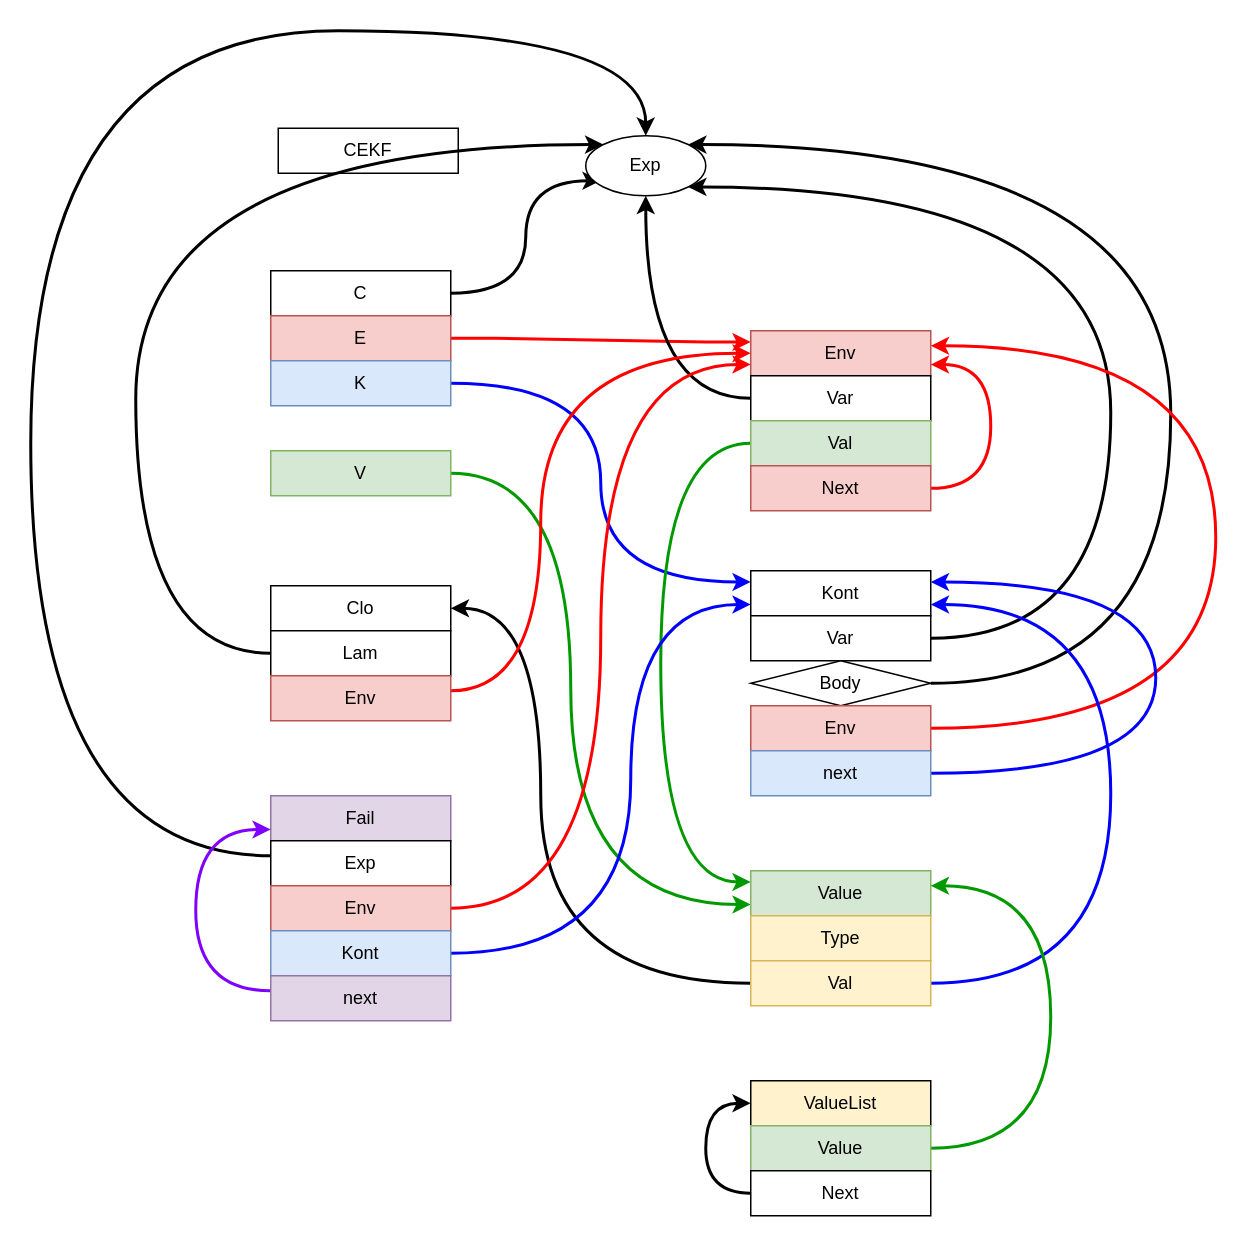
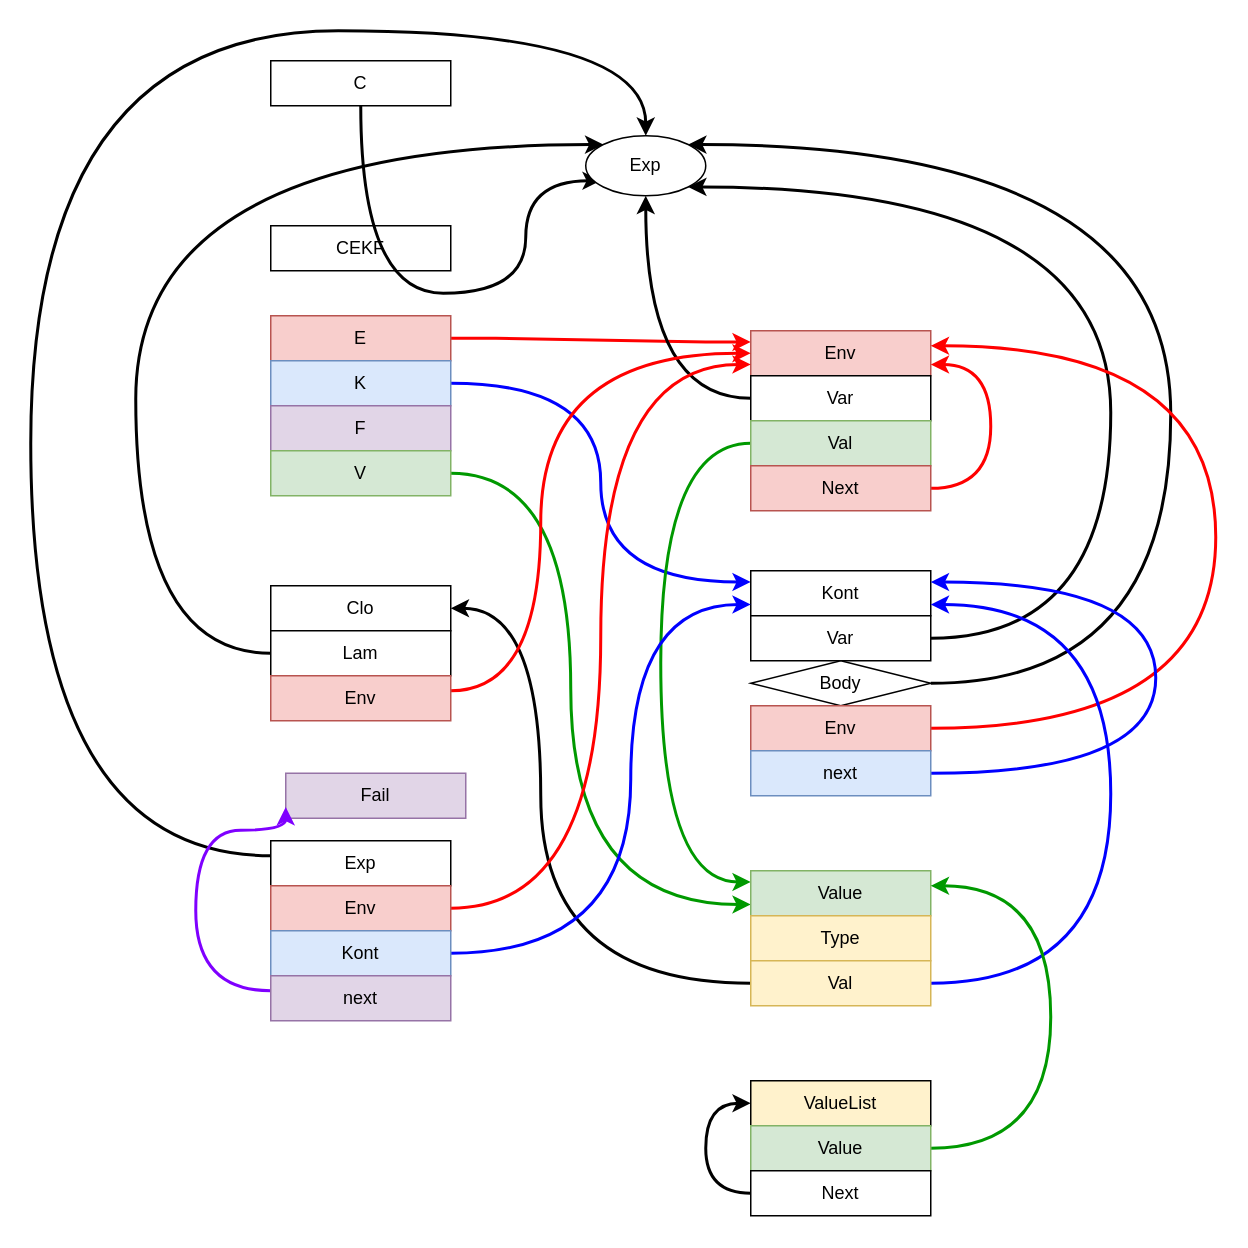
(368, 151) -> (361, 248)
(361, 293) -> (361, 83)
none -> (361, 428)
(361, 818) -> (376, 796)
